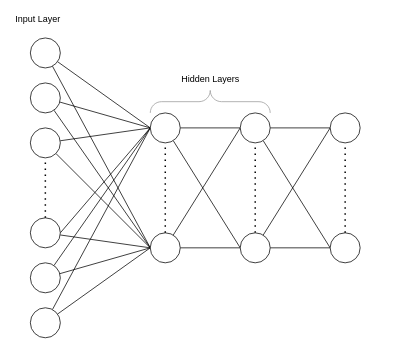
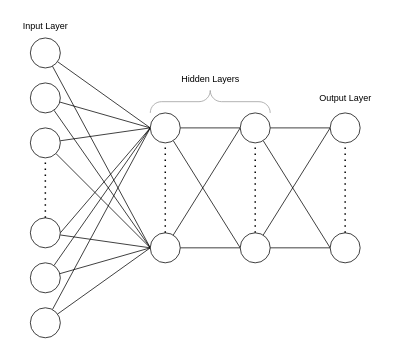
(38, 19) -> (45, 27)
none -> (345, 98)
